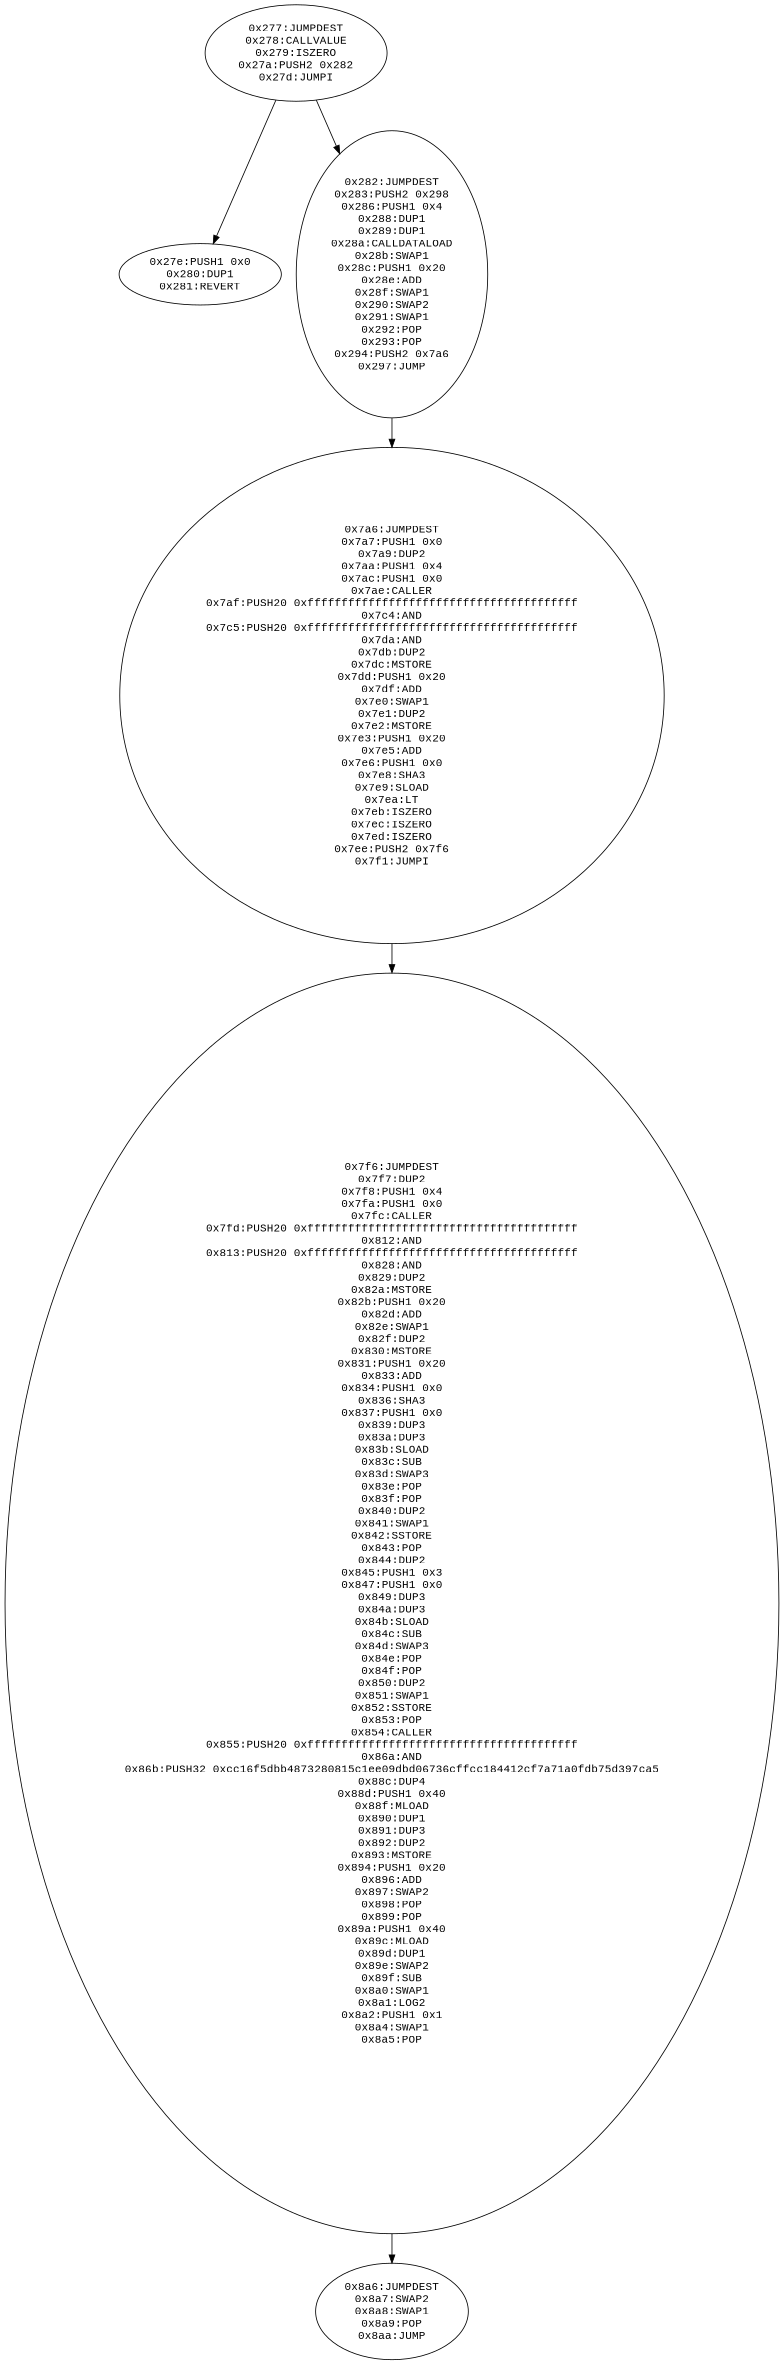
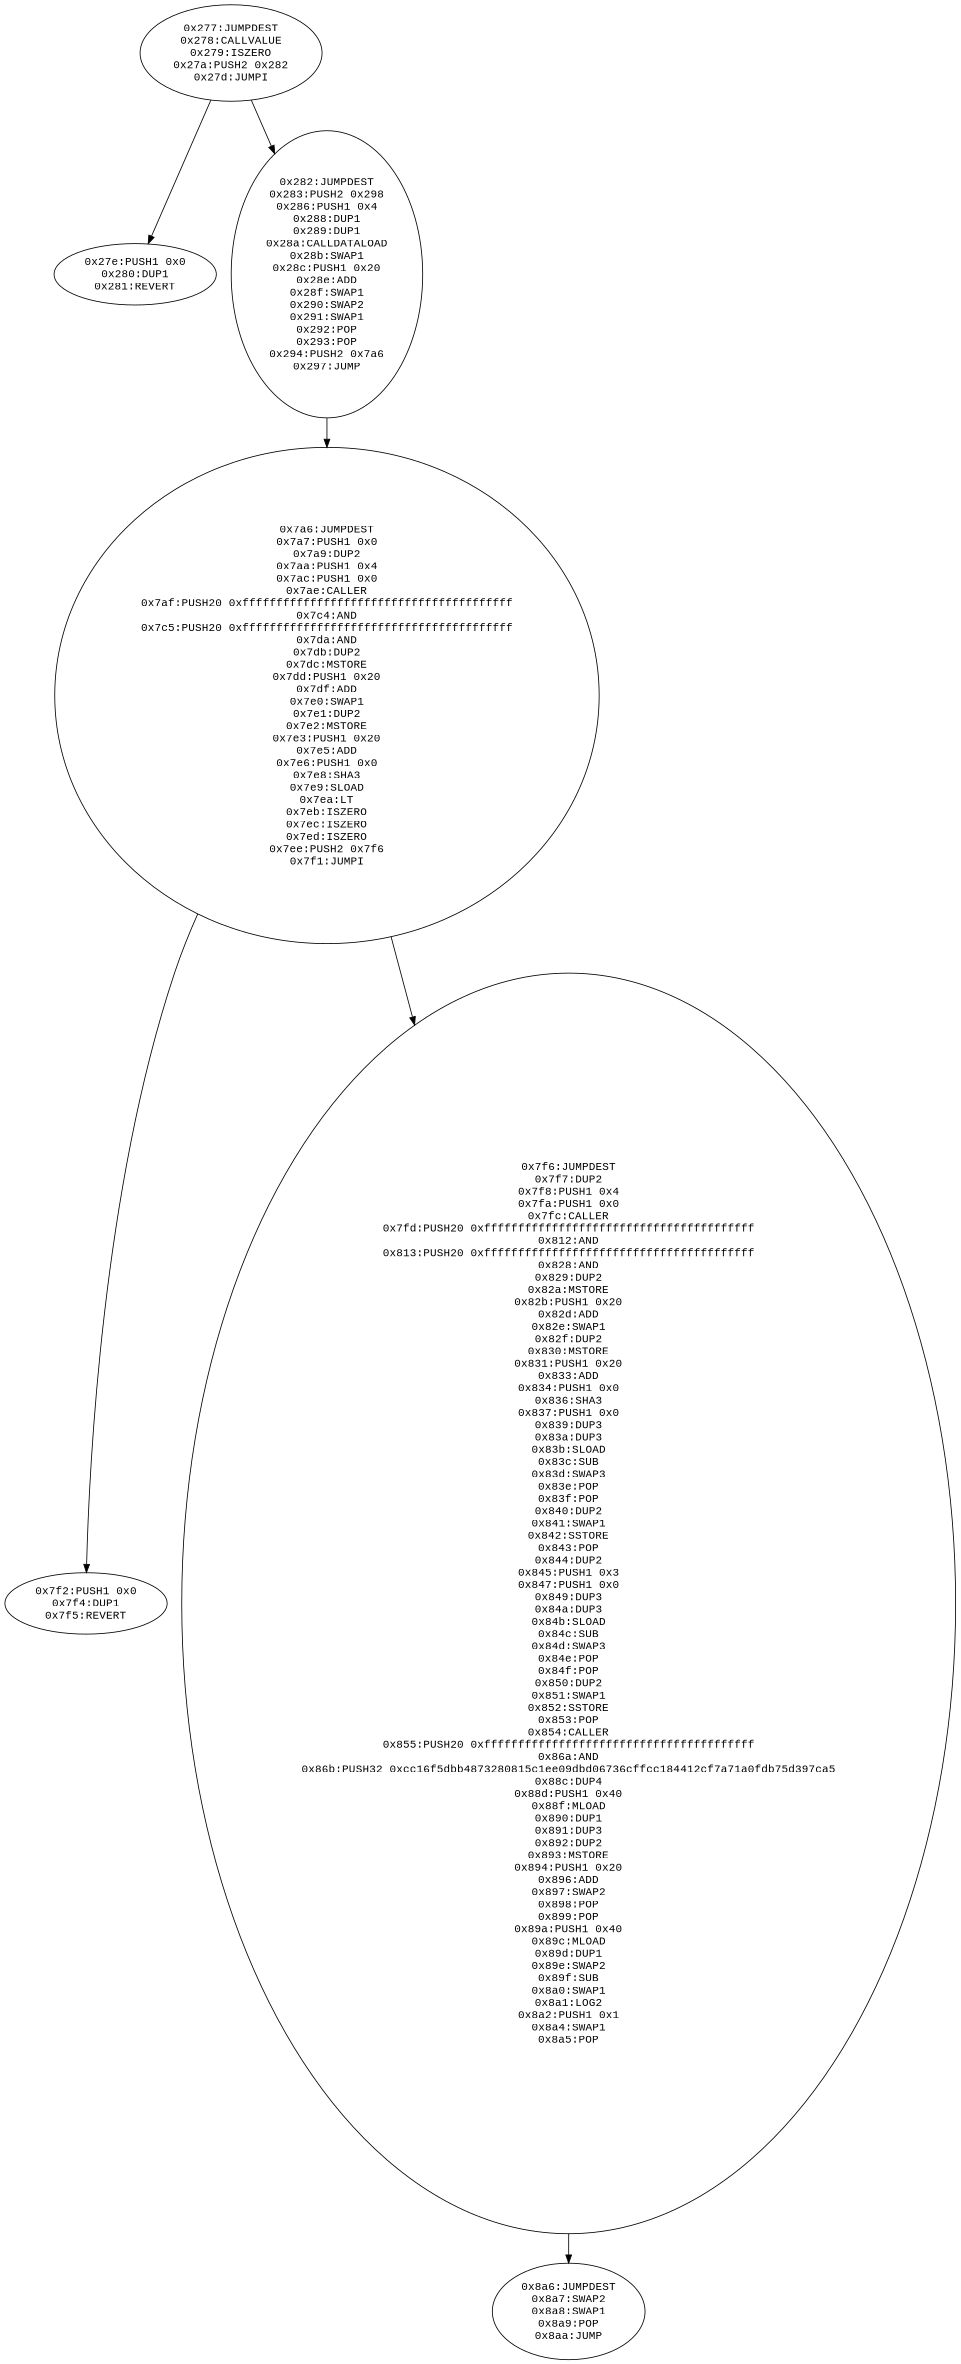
none -> (86, 1603)
